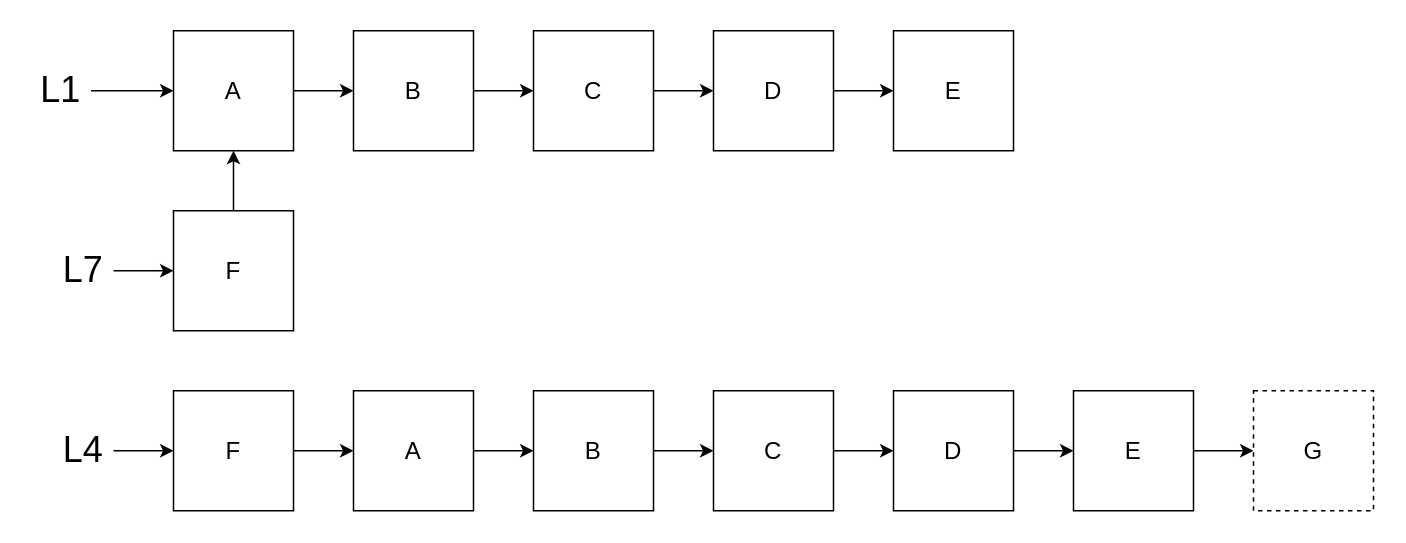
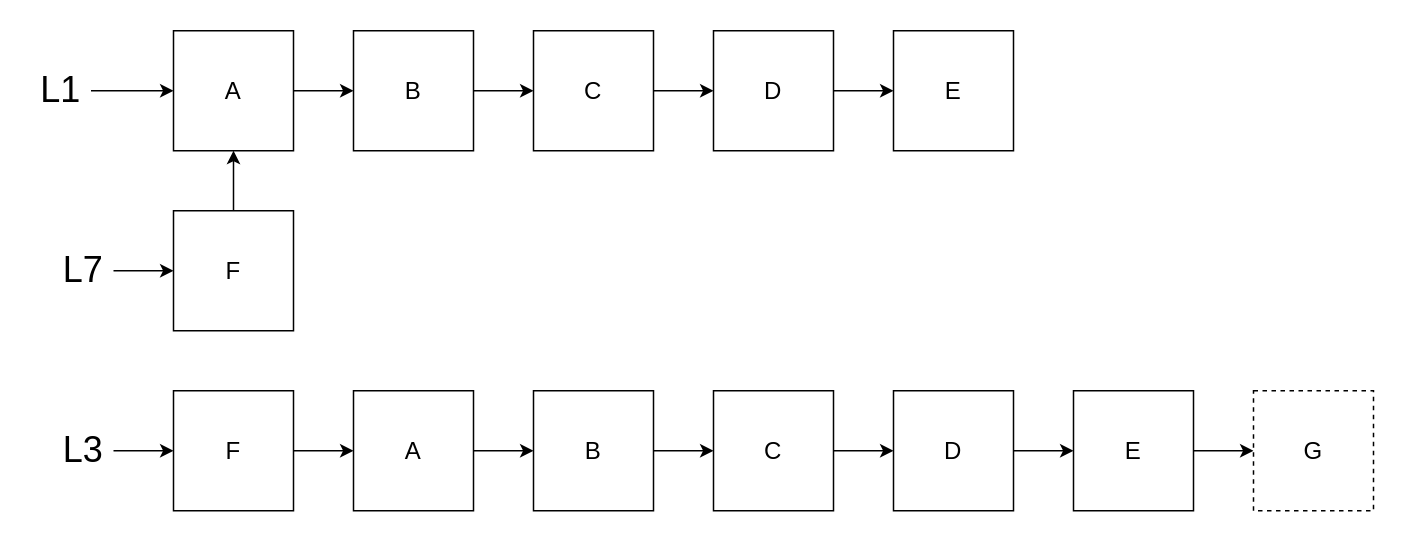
(83, 451) -> (83, 451)
